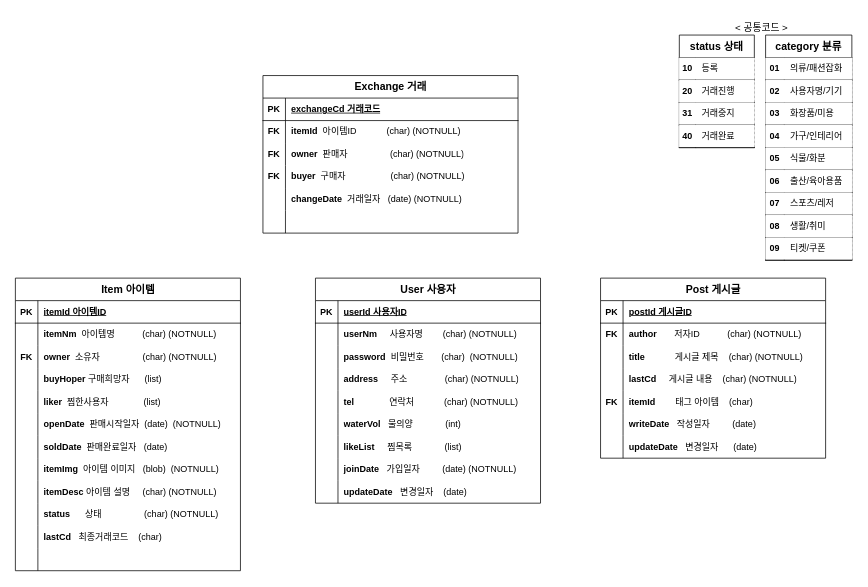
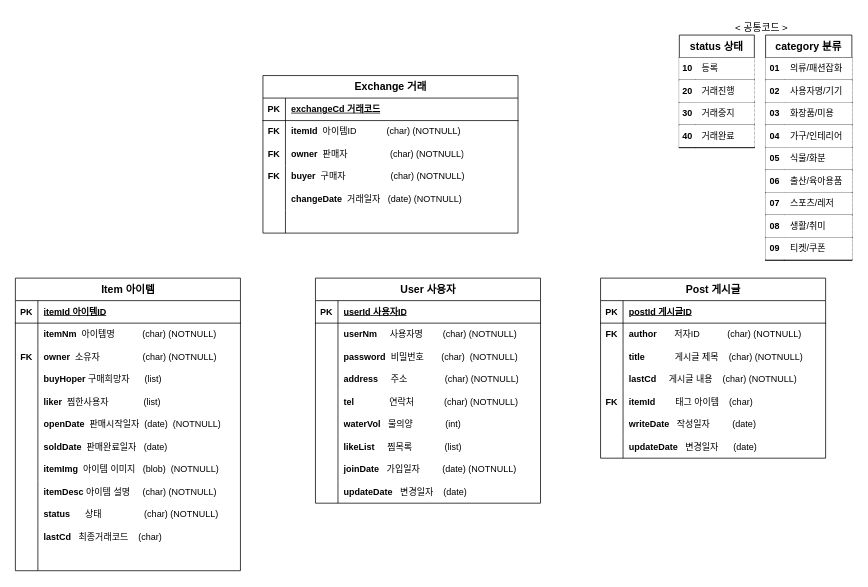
(687, 114) -> (687, 114)
